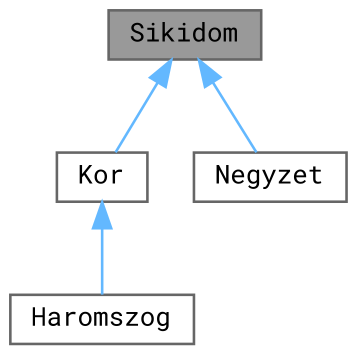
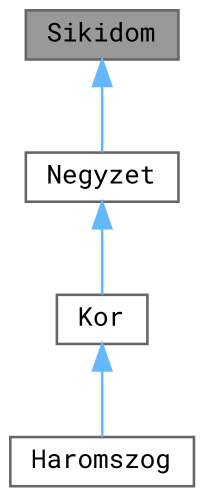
(137, 117) -> (102, 262)
